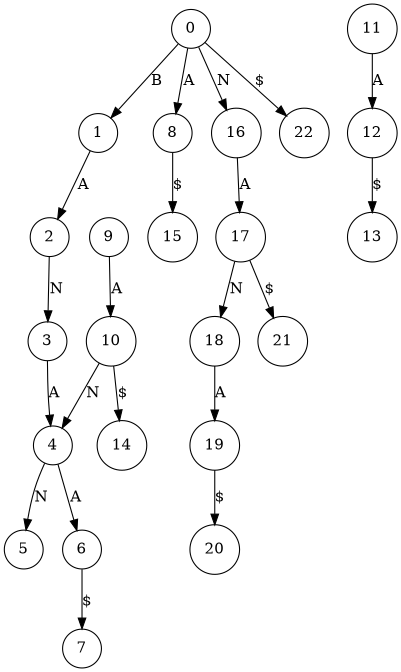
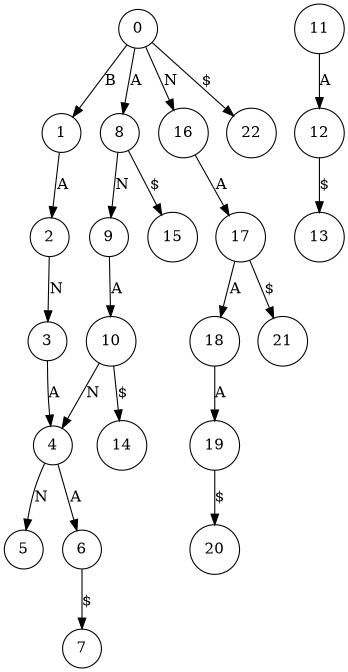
none -> (115, 180)
(237, 289) -> (235, 289)
